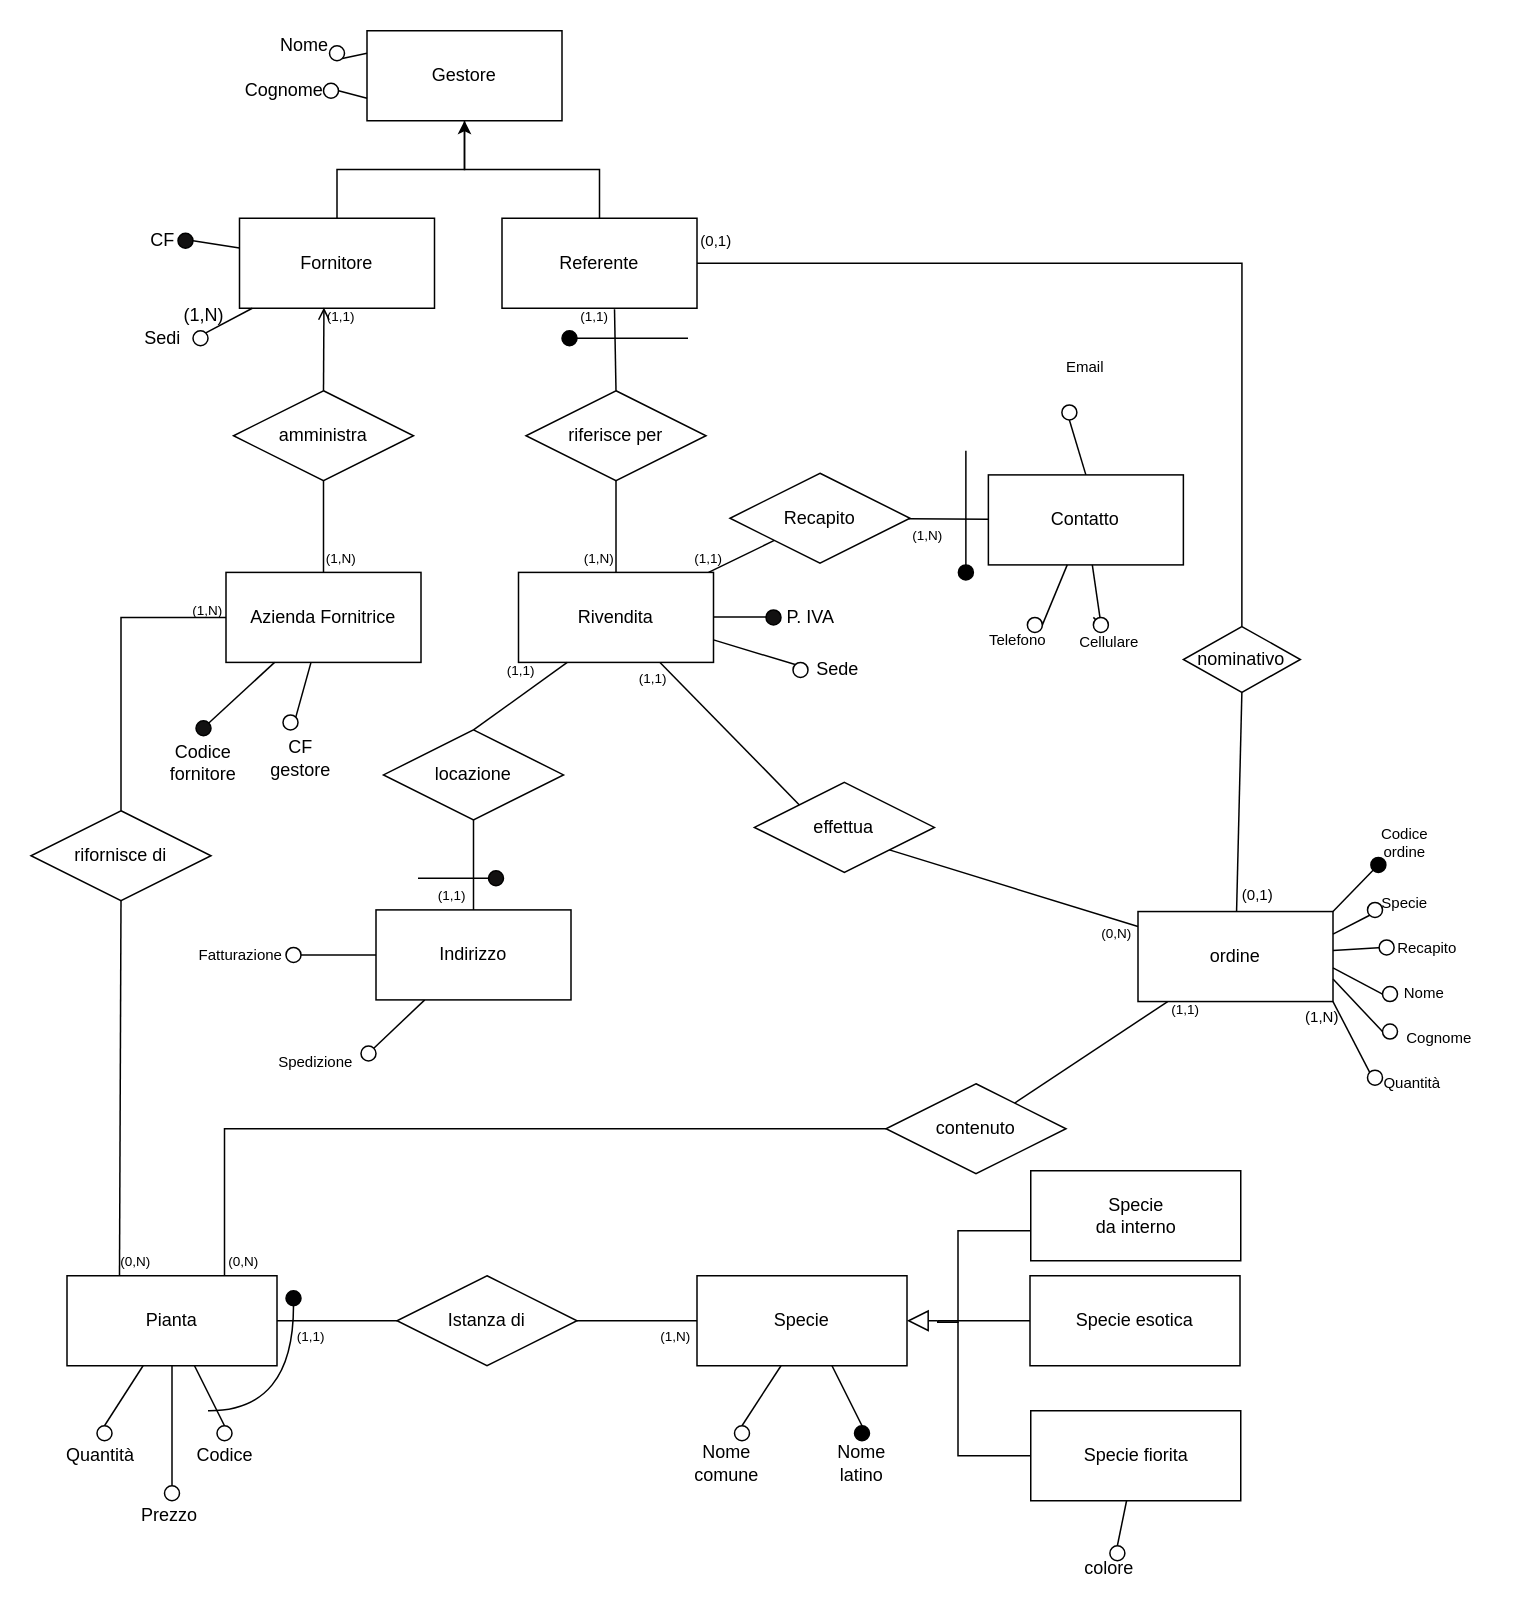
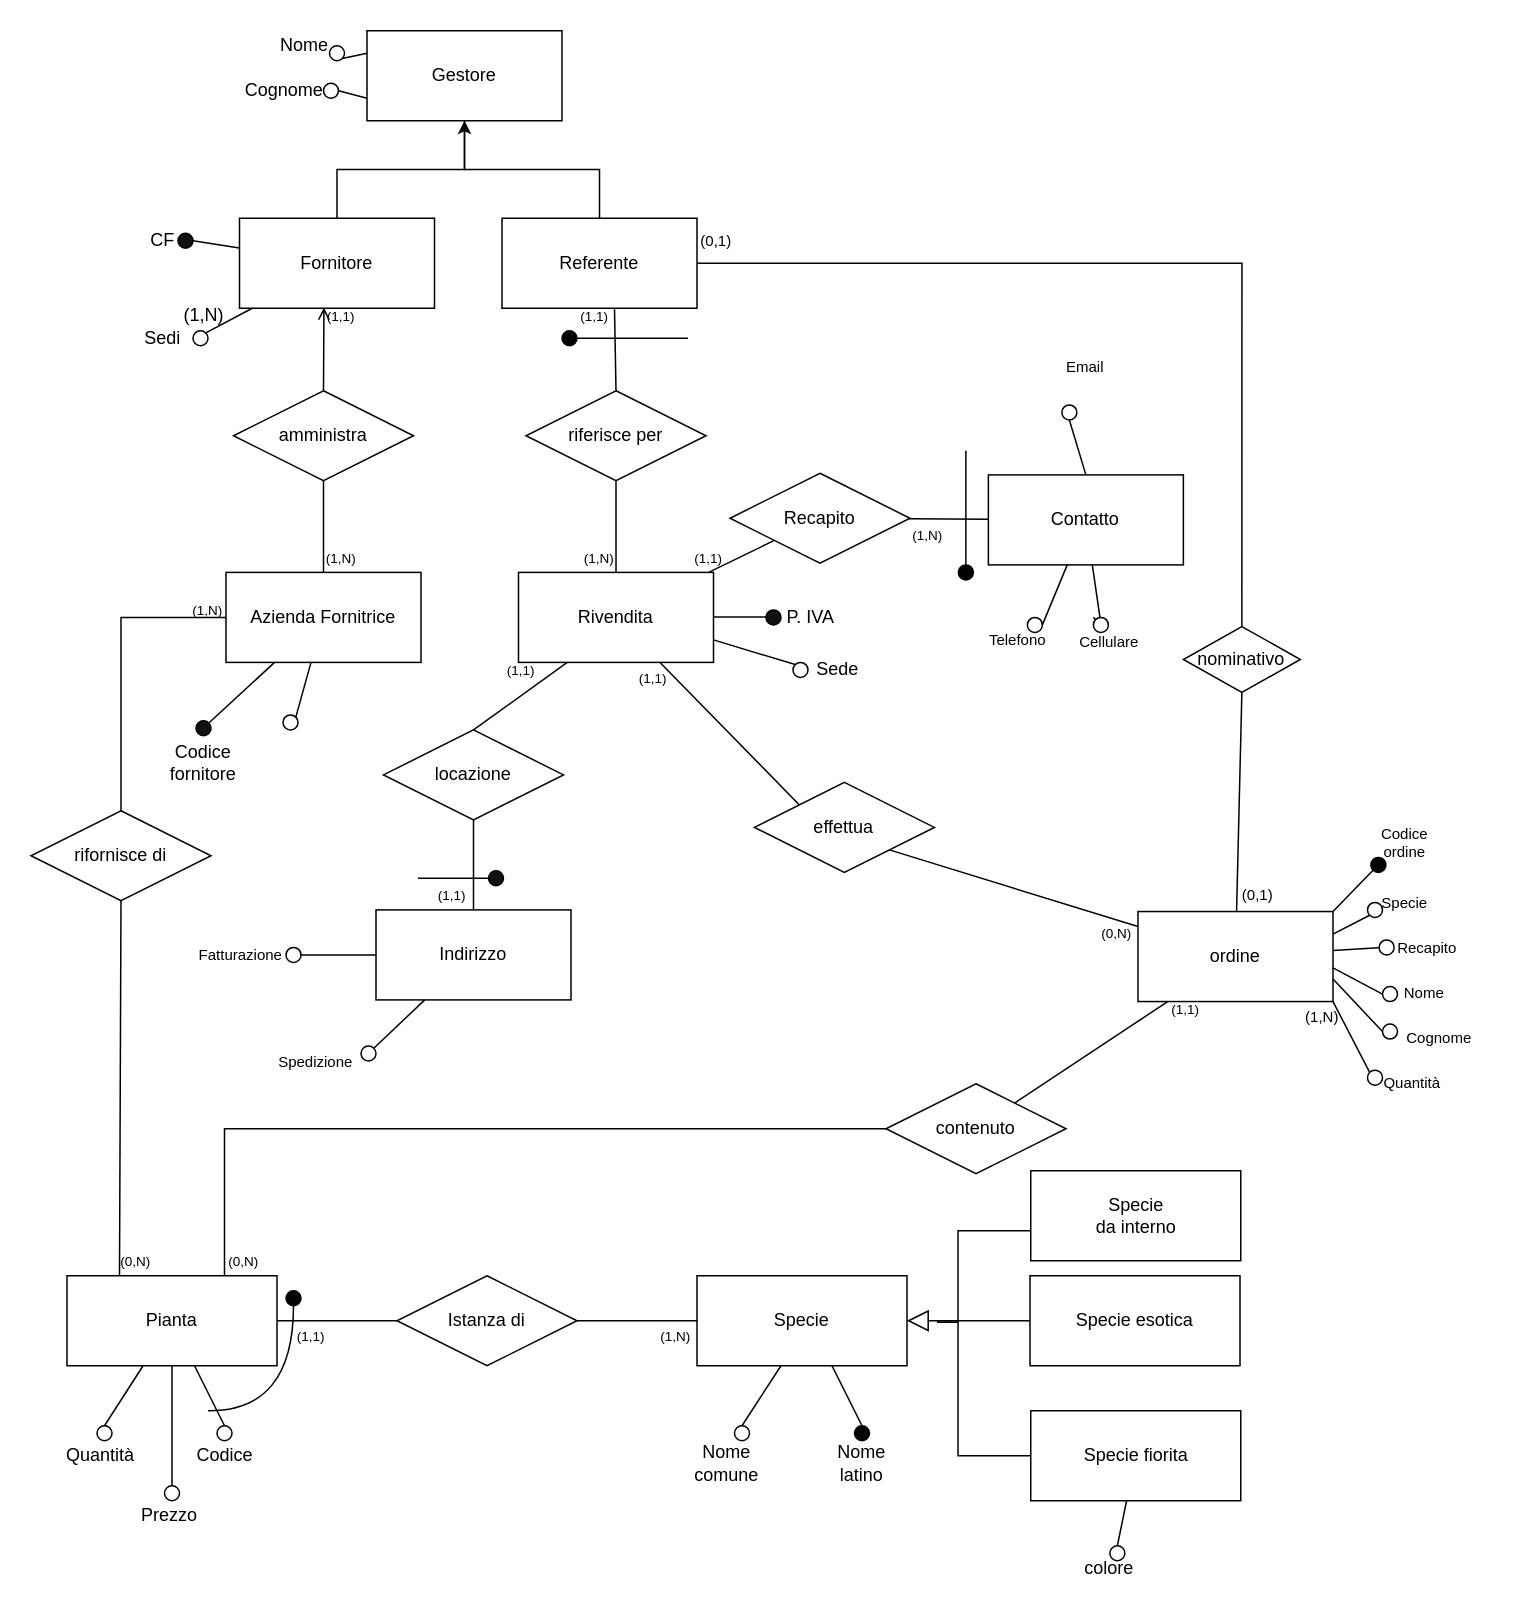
(301, 758) -> none
